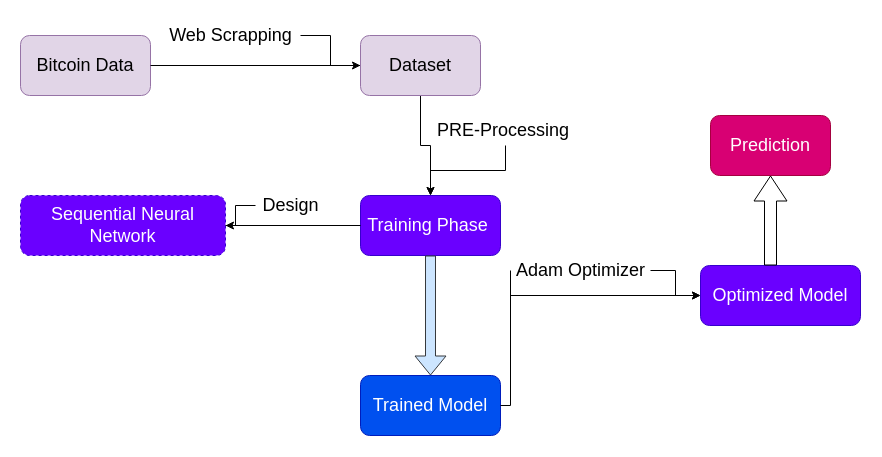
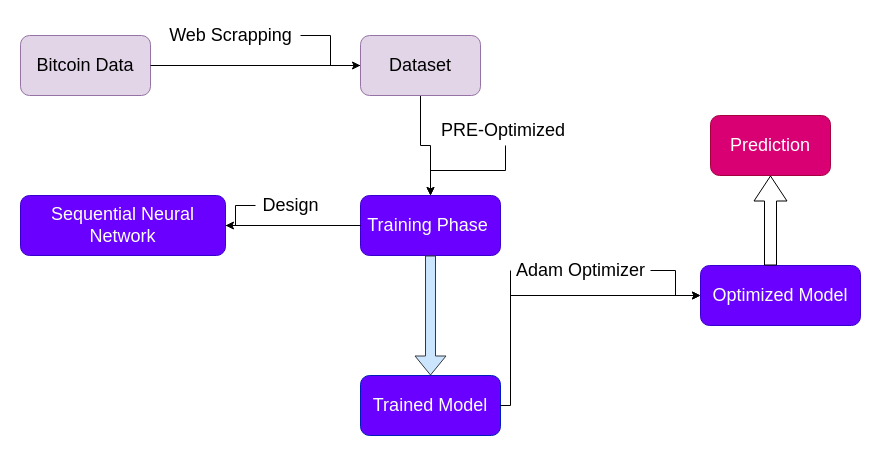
(506, 131) -> (506, 131)
(123, 226) -> (123, 226)
(431, 406) -> (431, 406)
